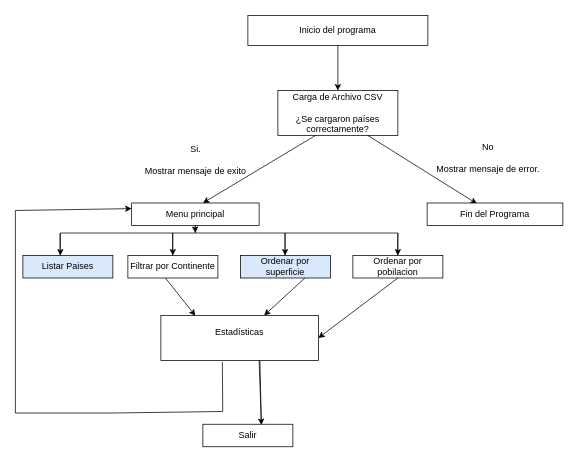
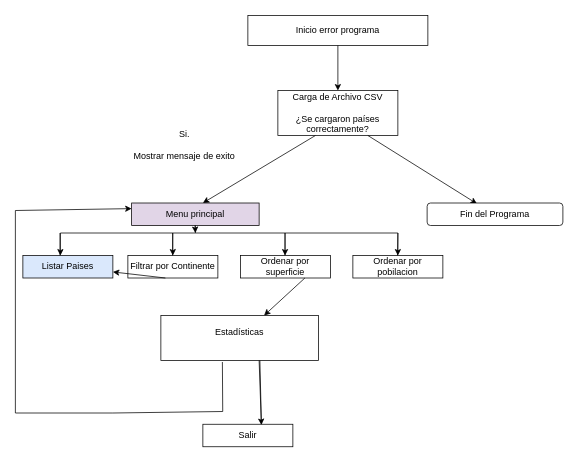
(338, 30) -> (338, 30)
(488, 158) -> none
(195, 165) -> (184, 150)
(195, 214) -> (195, 214)
(495, 214) -> (495, 214)
(285, 267) -> (285, 267)
(179, 294) -> (138, 275)
(360, 306) -> none
